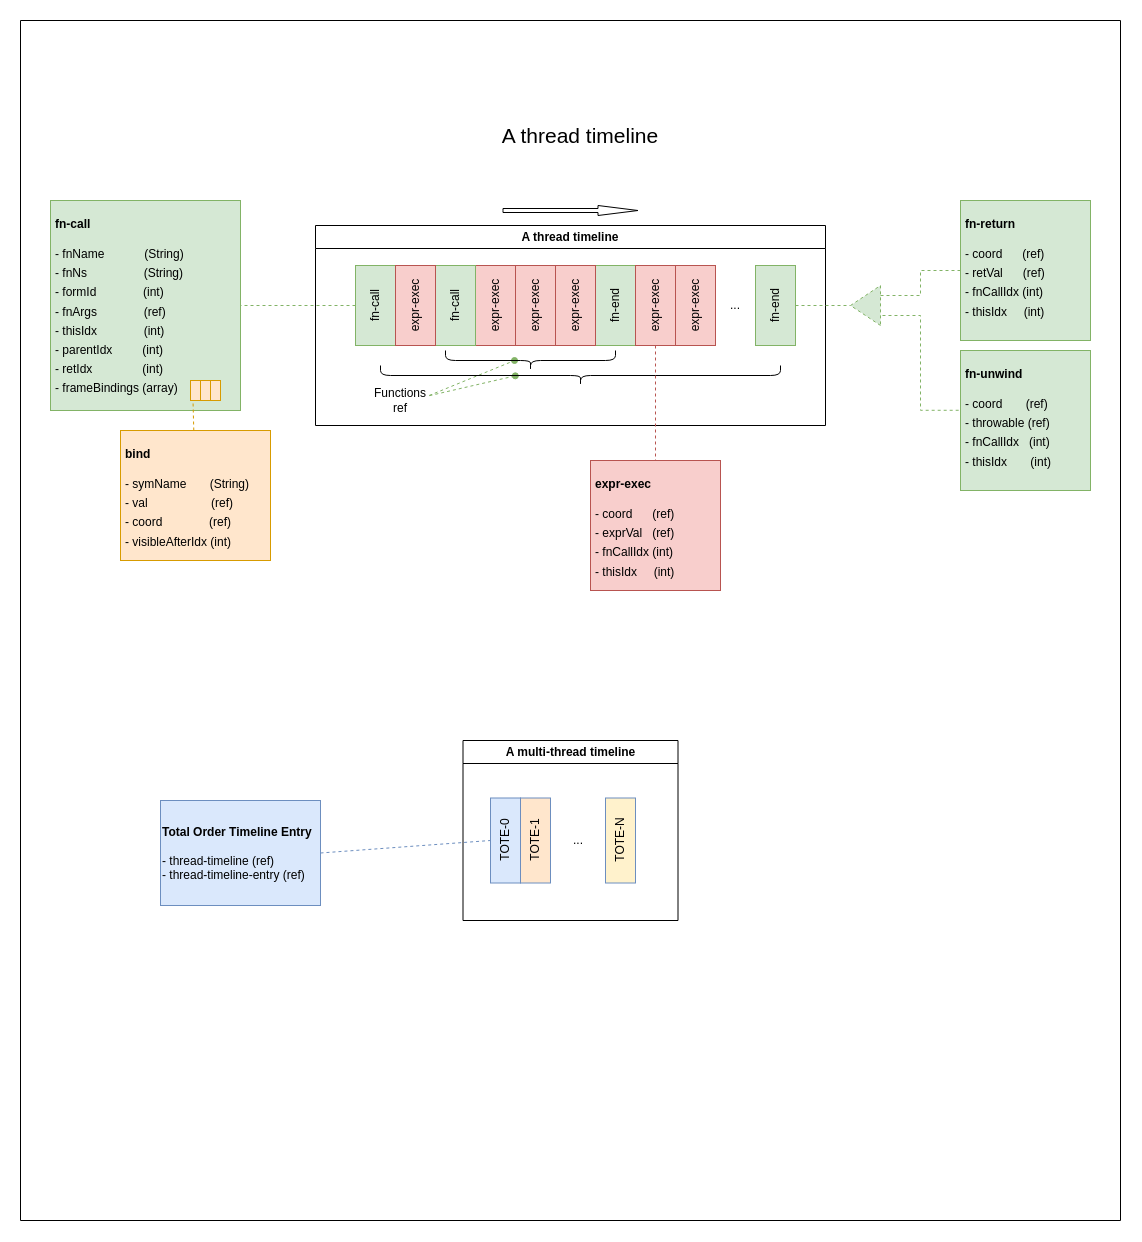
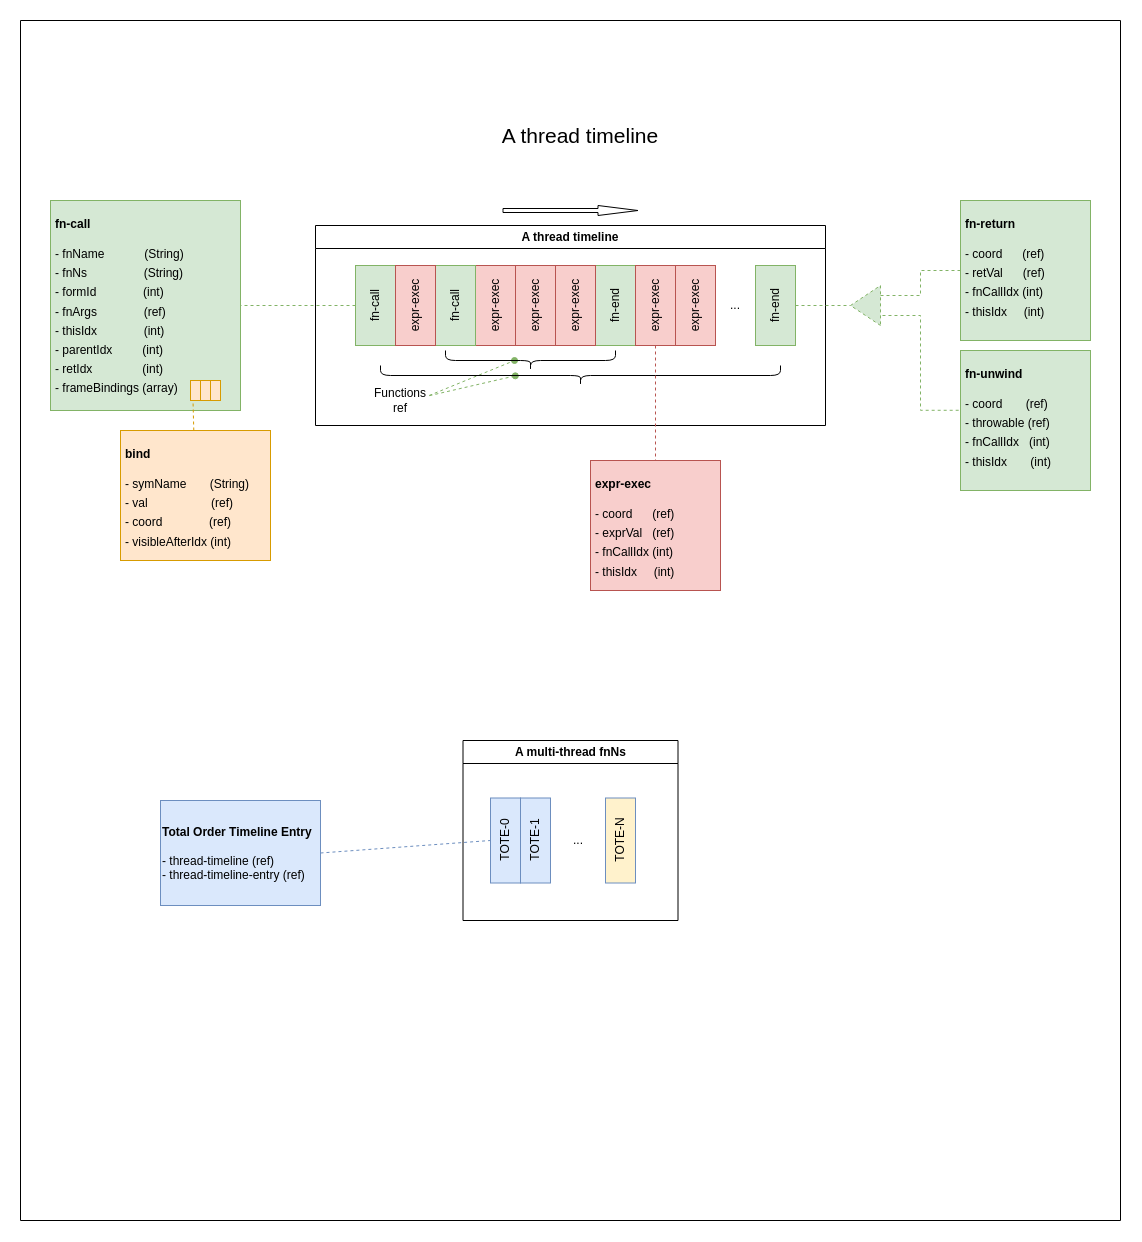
(571, 753) -> (571, 753)
(536, 841) -> (536, 841)
